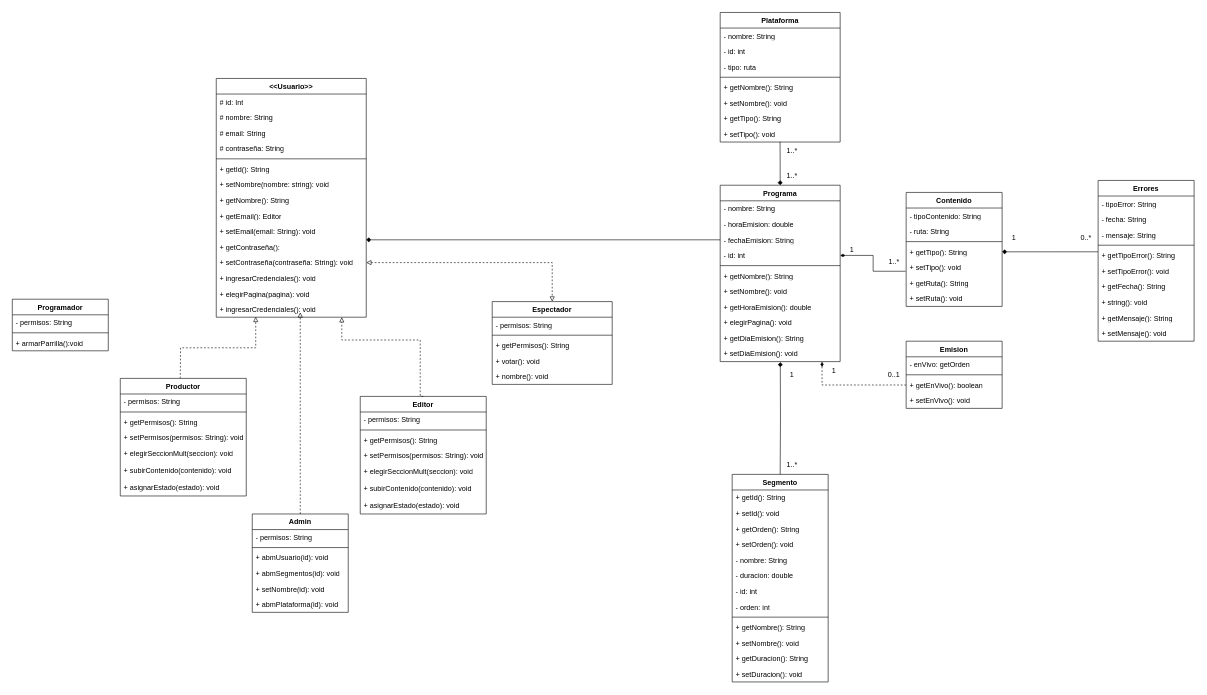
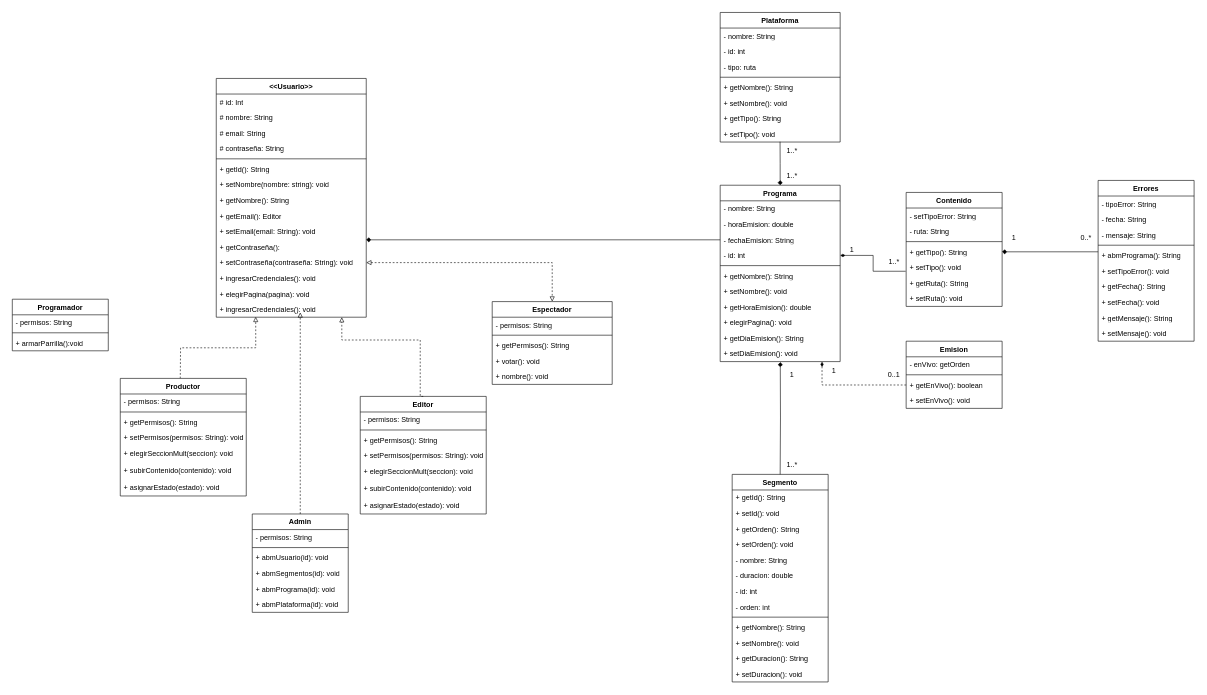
(951, 216) -> (950, 216)
(1146, 256) -> (1145, 256)
(1129, 303) -> (1134, 303)
(294, 590) -> (298, 590)
